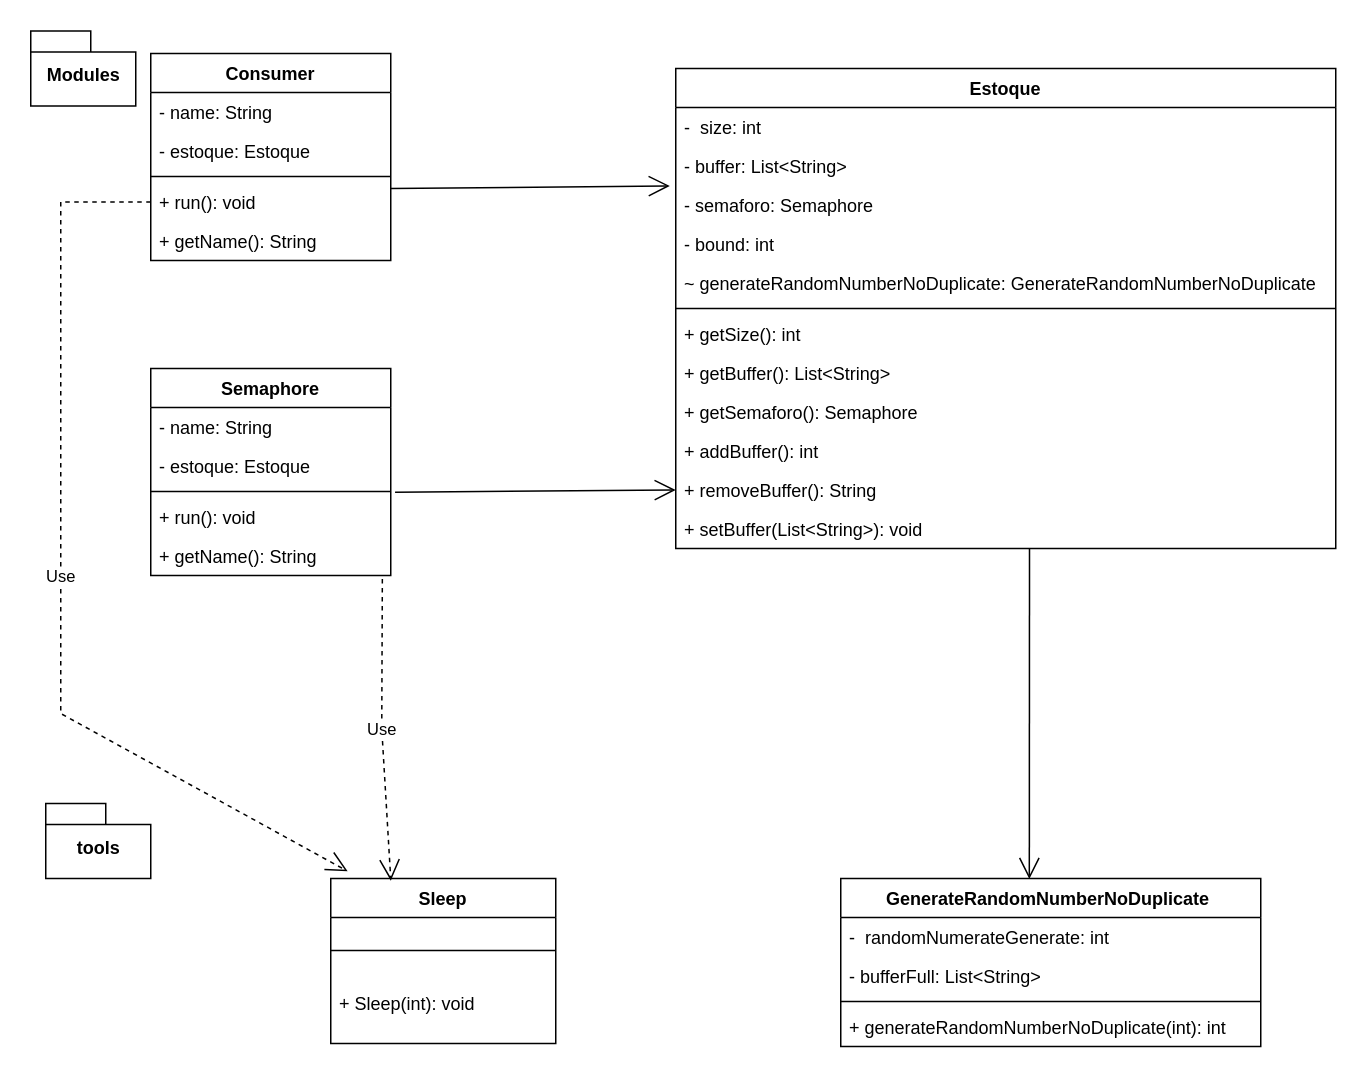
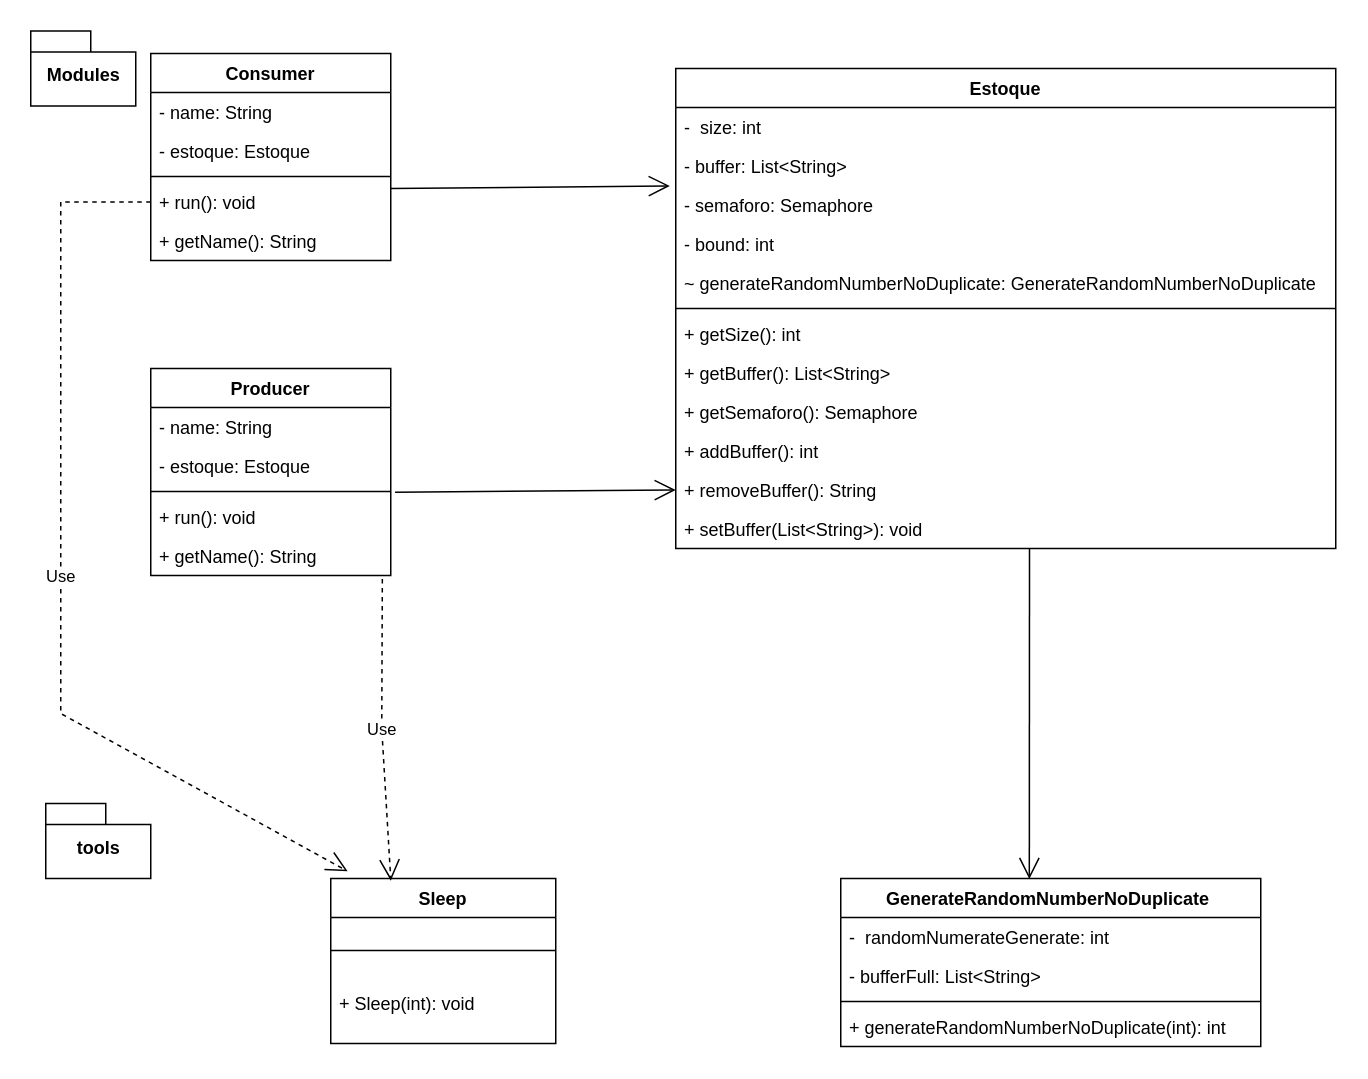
(270, 389) -> (270, 389)
